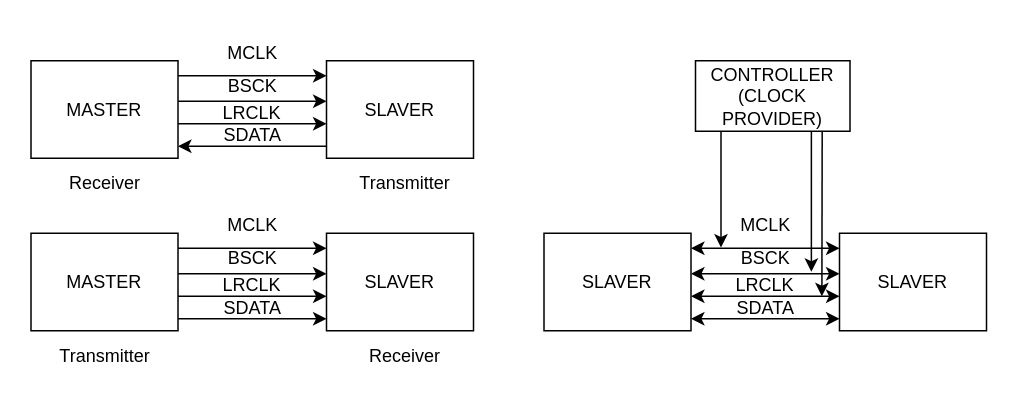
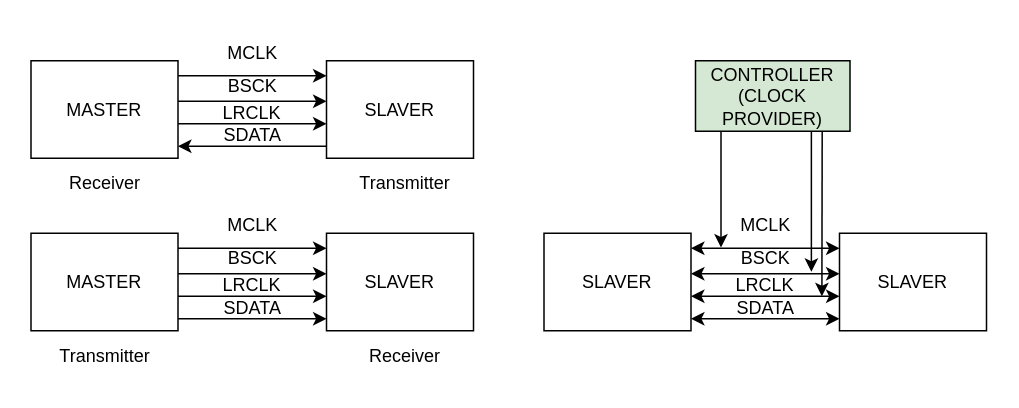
(773, 96) -> (773, 96)
